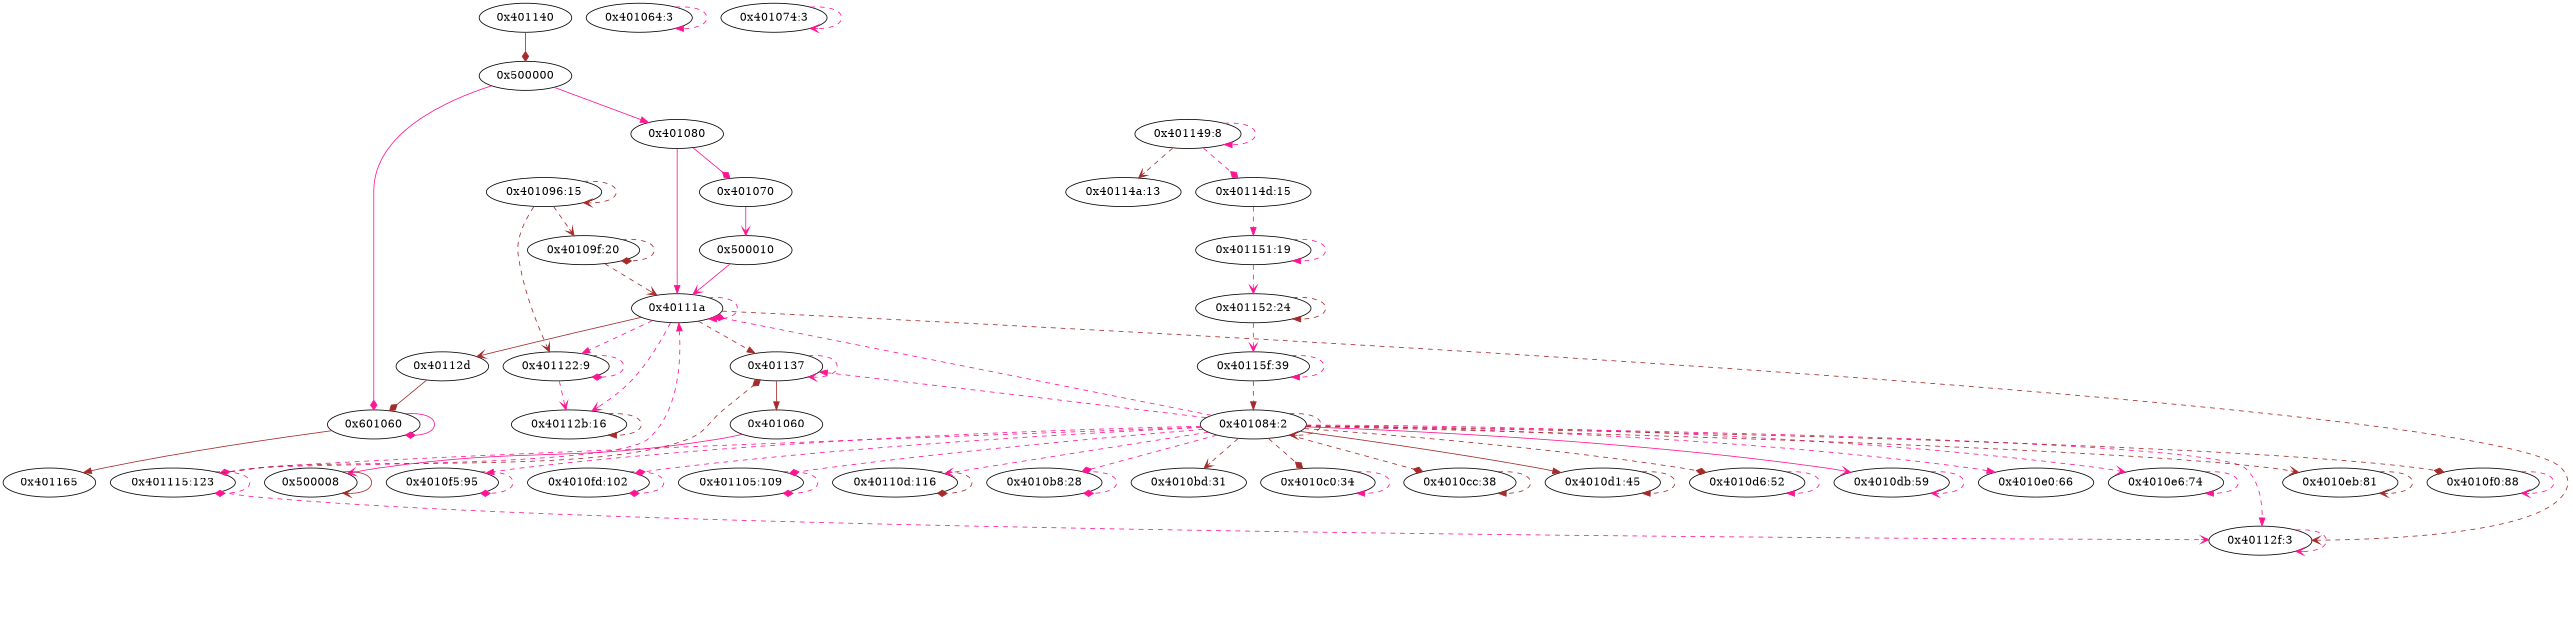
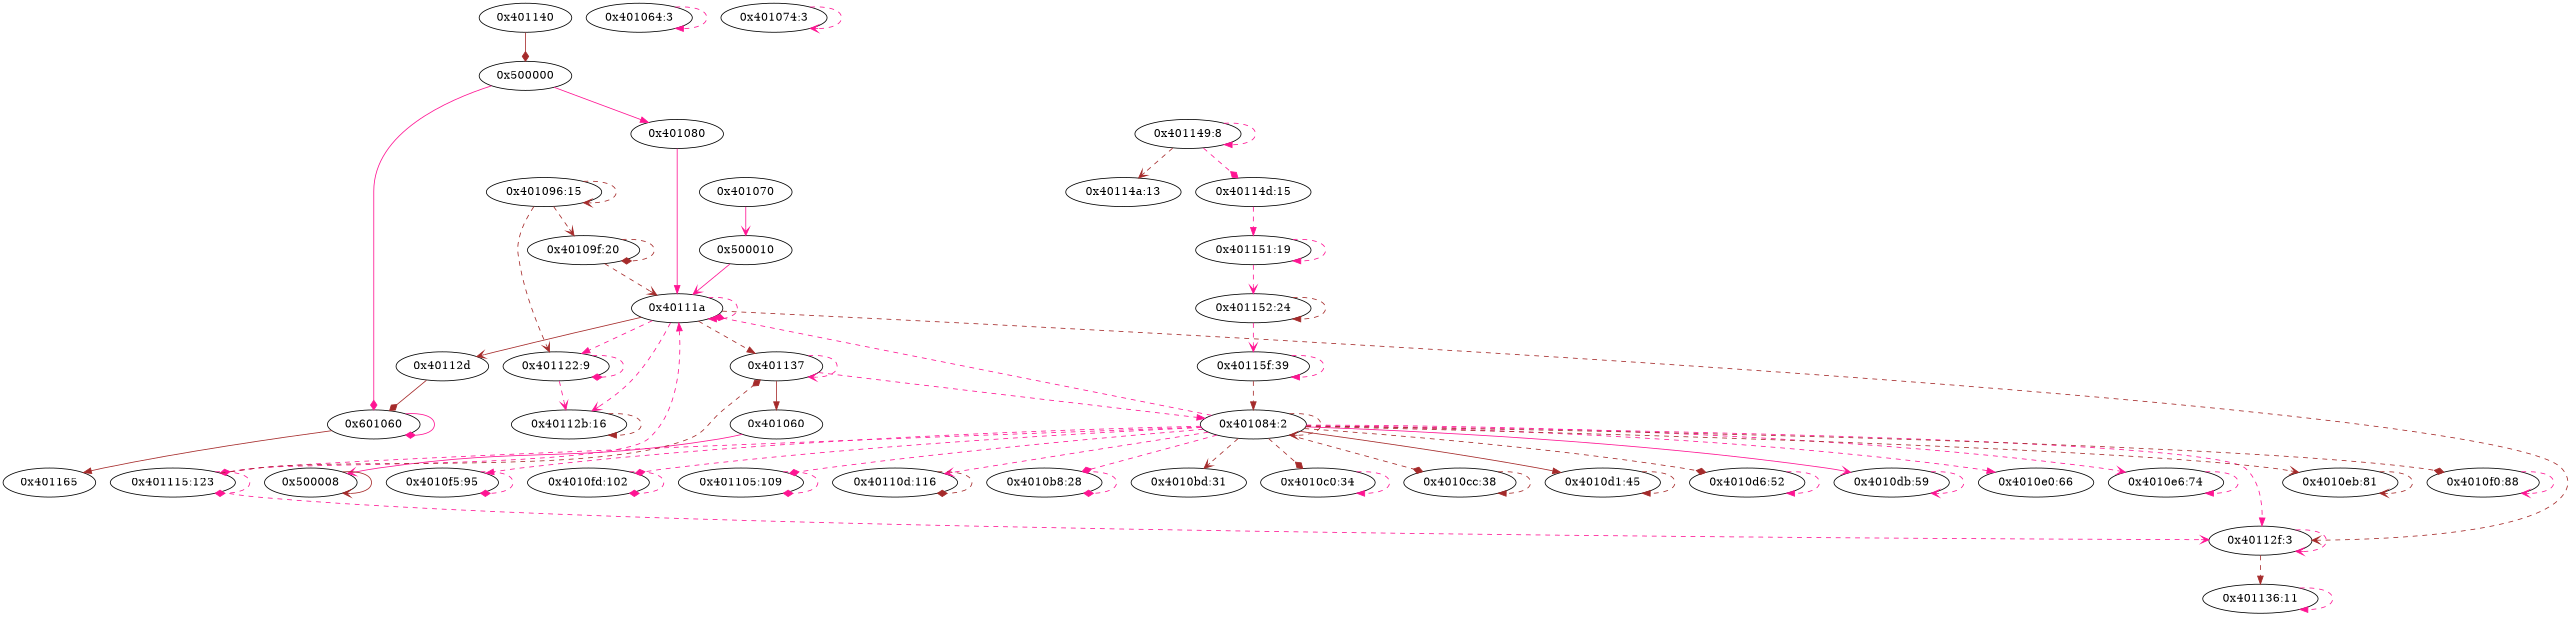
(708, 160) -> none
(1017, 395) -> (1008, 395)
none -> (2260, 599)
